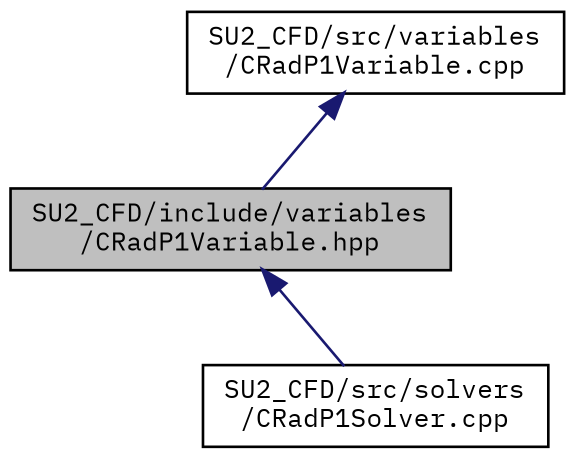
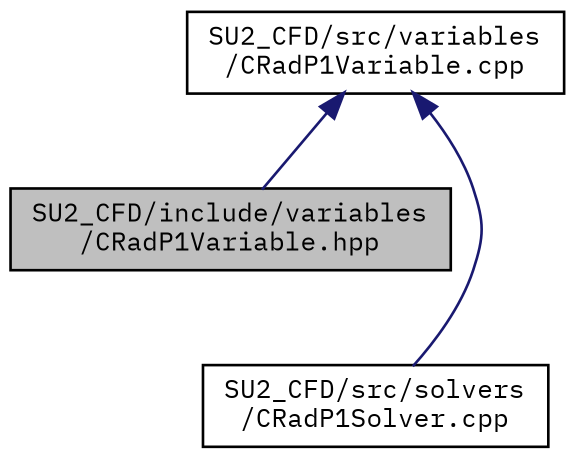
(312, 328) -> (480, 243)
